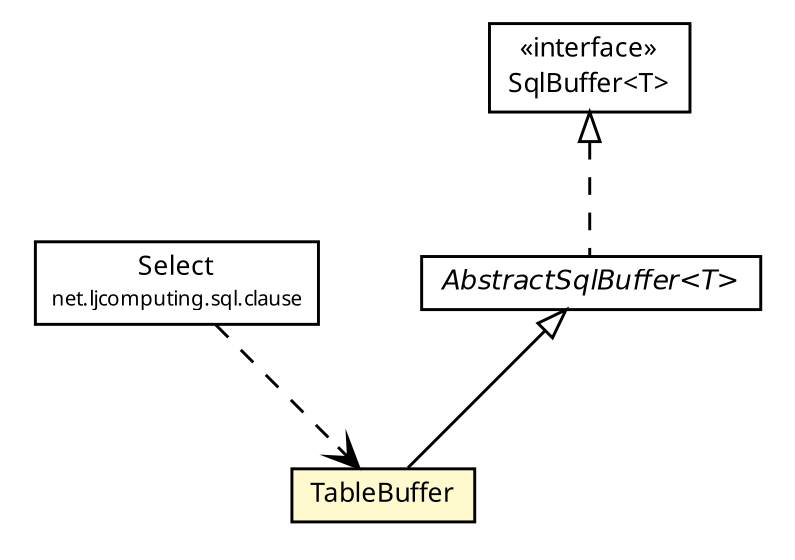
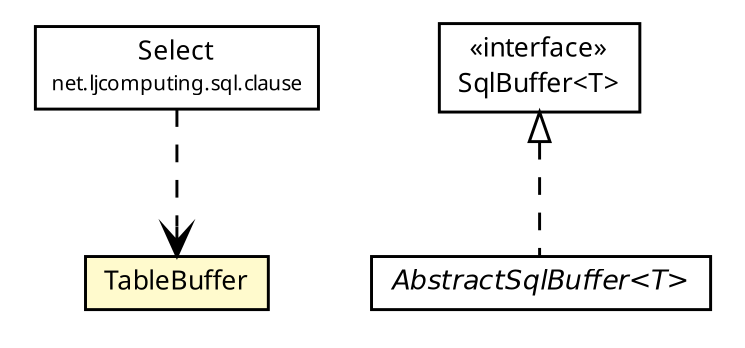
(476, 399) -> none
